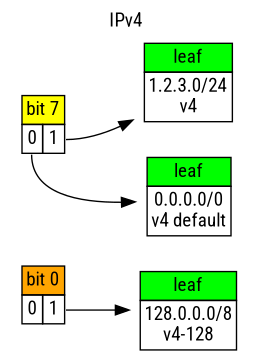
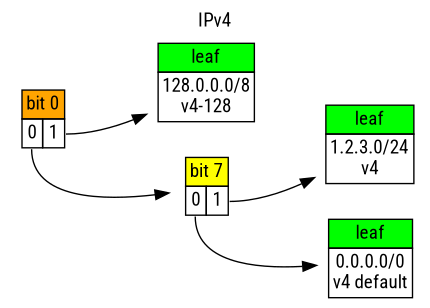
none -> (81, 194)
